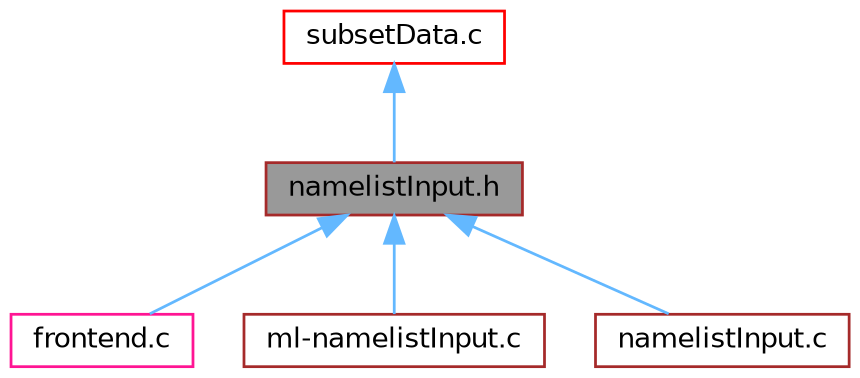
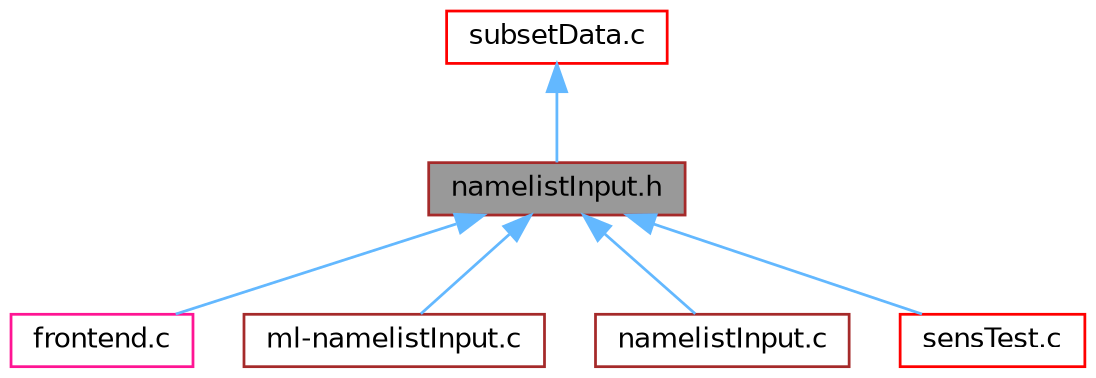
none -> (993, 340)
